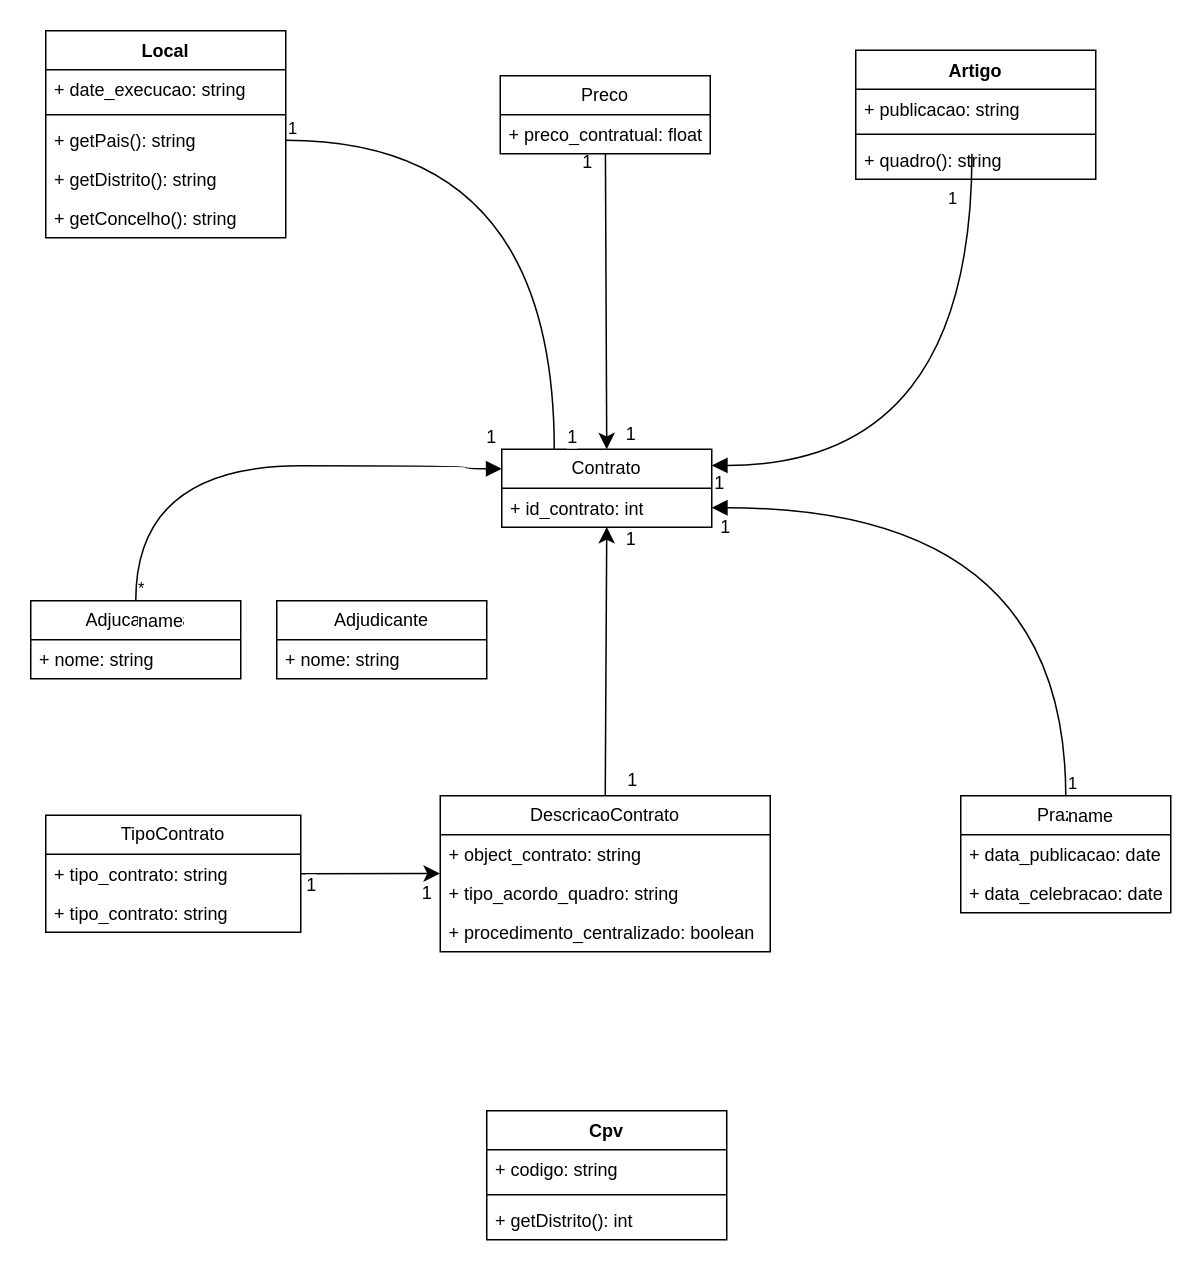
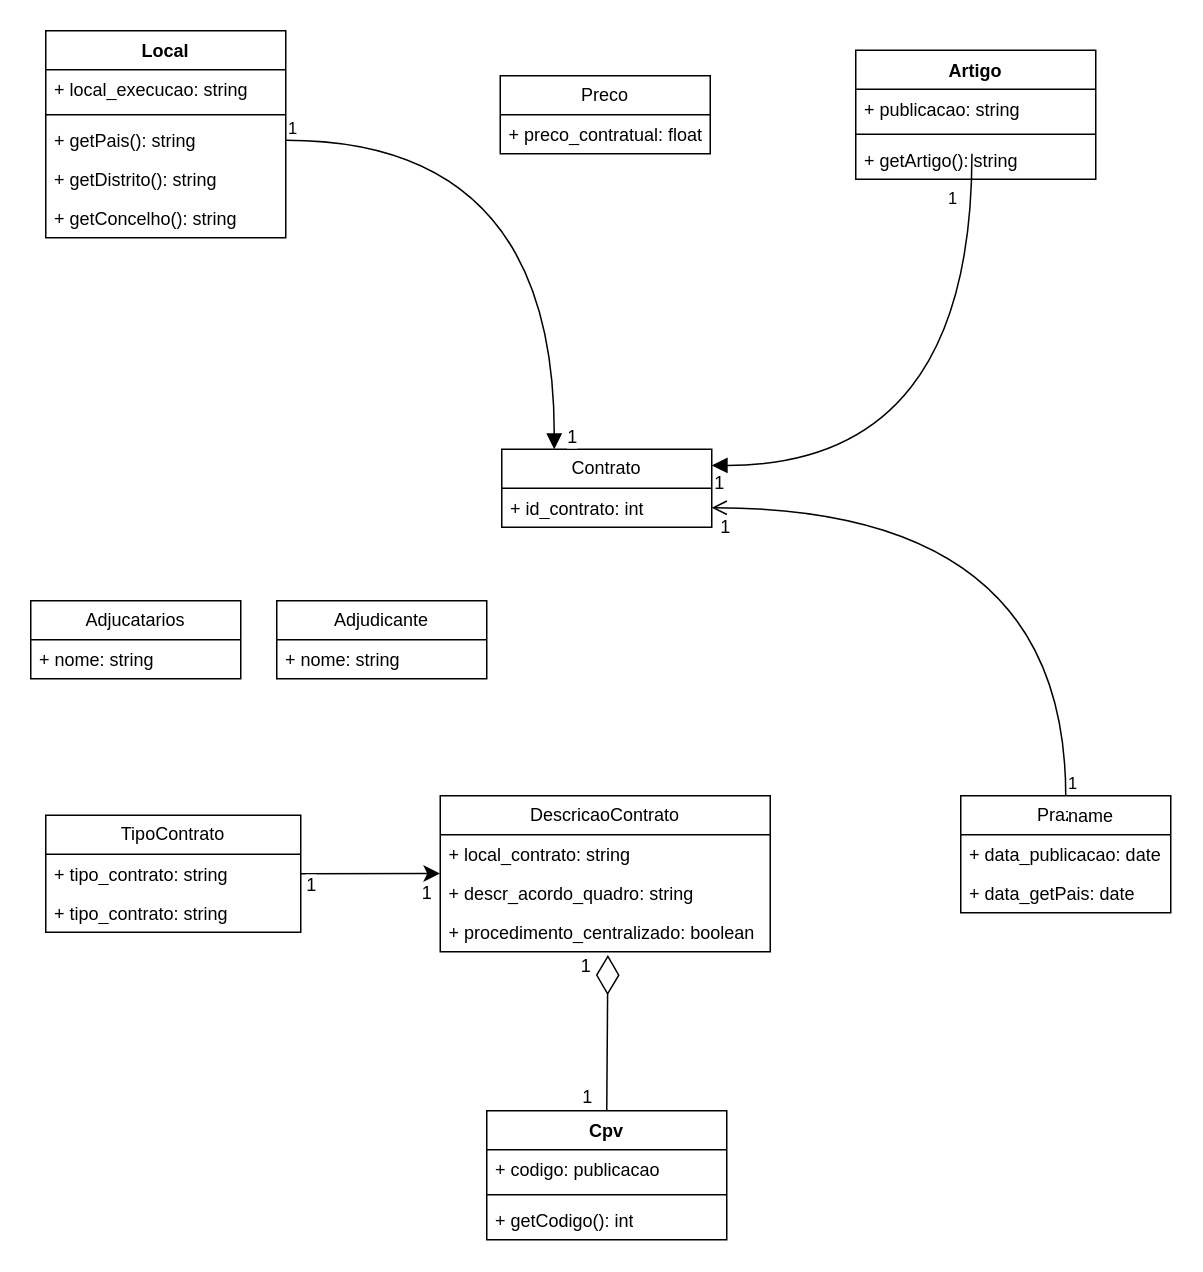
(161, 91) -> (162, 91)
(946, 162) -> (959, 162)
(606, 297) -> none
(554, 439) -> (554, 432)
(271, 467) -> none
(728, 508) -> (723, 508)
(606, 666) -> none
(566, 856) -> (556, 856)
(579, 895) -> (586, 895)
(1067, 906) -> (1061, 895)
none -> (607, 1051)
(565, 1171) -> (583, 1171)
(583, 1222) -> (575, 1222)
